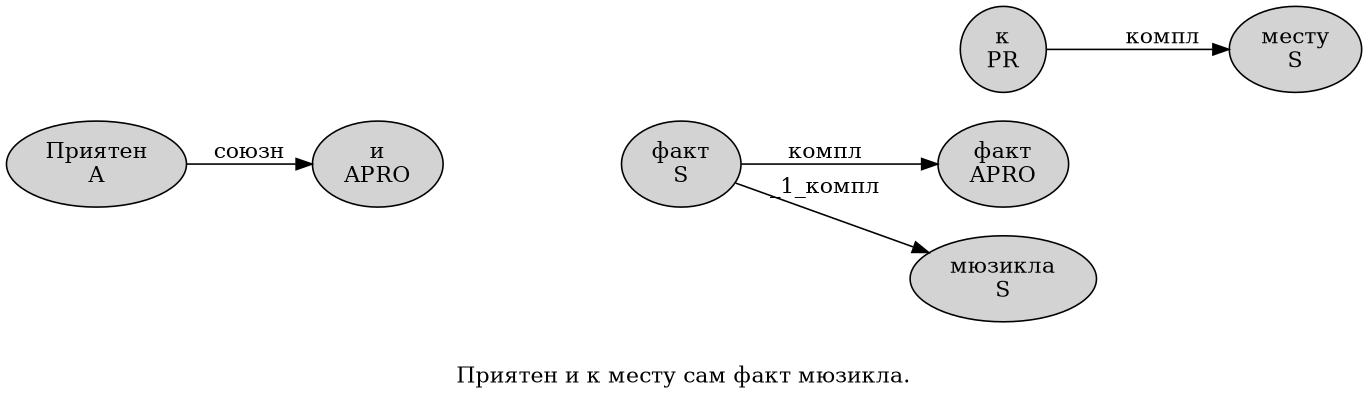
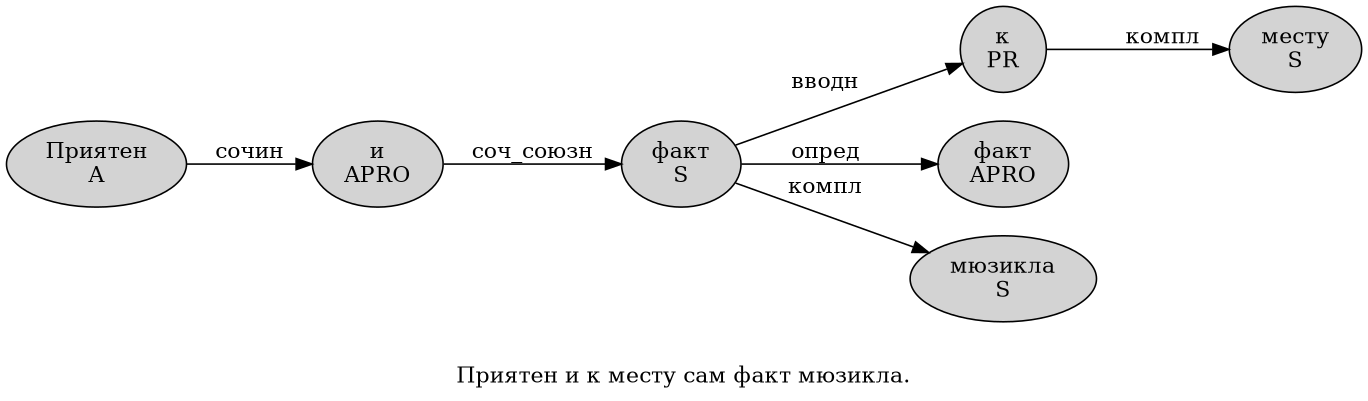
none -> (841, 107)
(250, 152) -> (250, 152)
(825, 152) -> (825, 152)
none -> (525, 164)
(825, 187) -> (825, 187)
